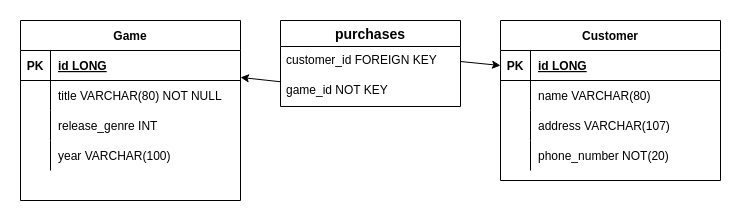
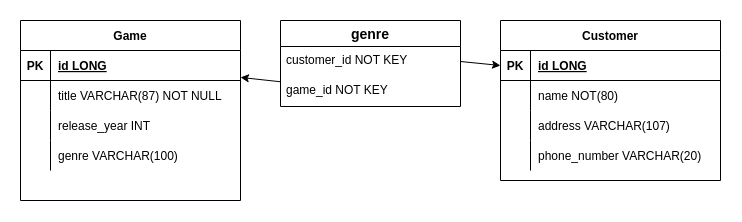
(370, 34) -> (370, 34)
(359, 60) -> (345, 60)
(138, 96) -> (138, 96)
(590, 96) -> (577, 96)
(112, 126) -> (109, 126)
(114, 156) -> (117, 156)
(604, 156) -> (617, 156)
